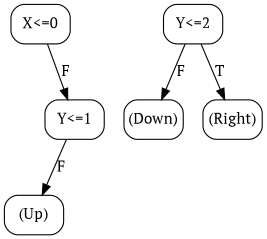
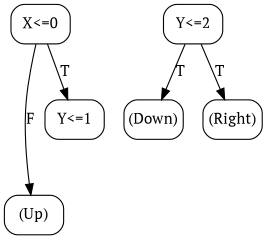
(66, 72) -> (66, 72)
(181, 72) -> (181, 72)
(57, 162) -> (25, 114)
